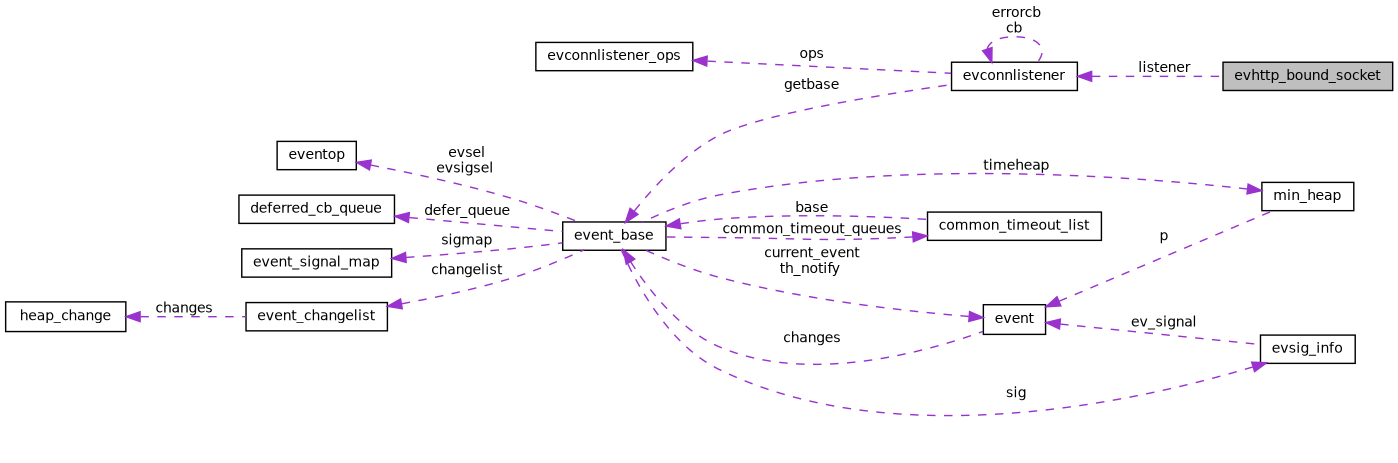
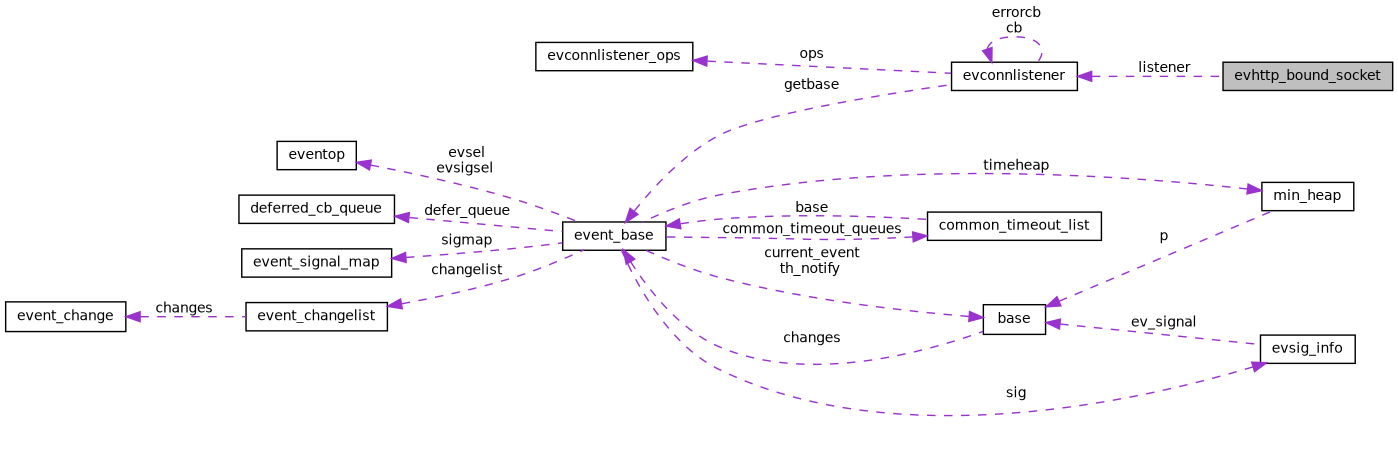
(66, 317) -> (66, 317)
(1014, 320) -> (1014, 320)
